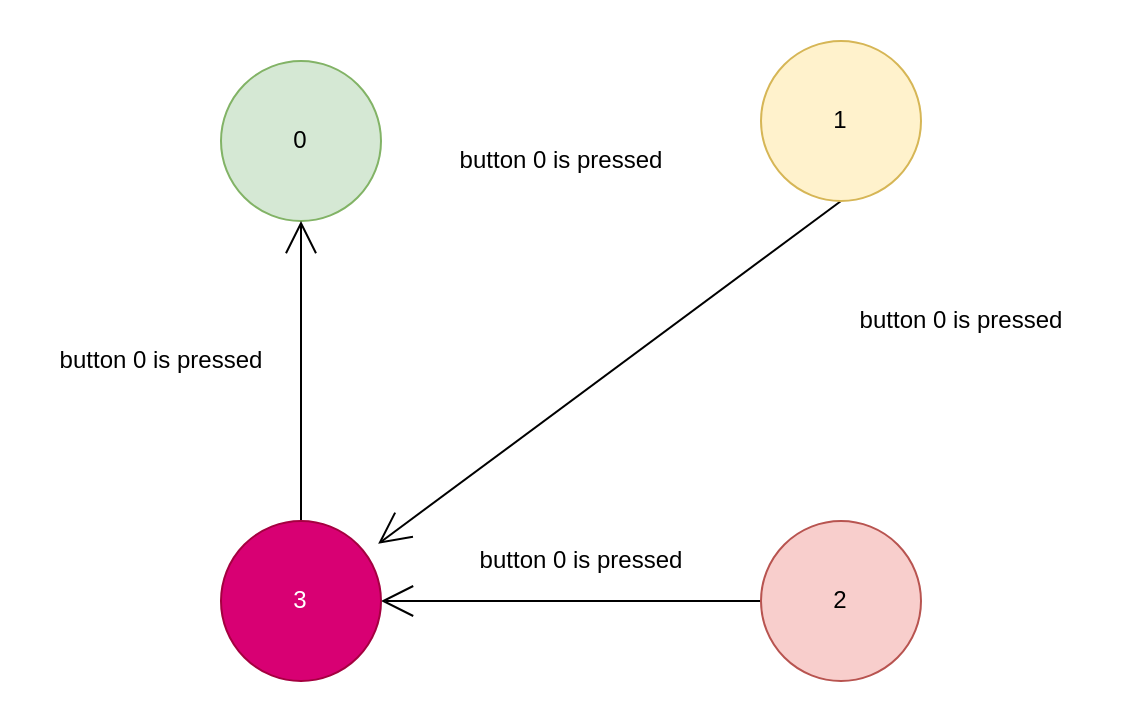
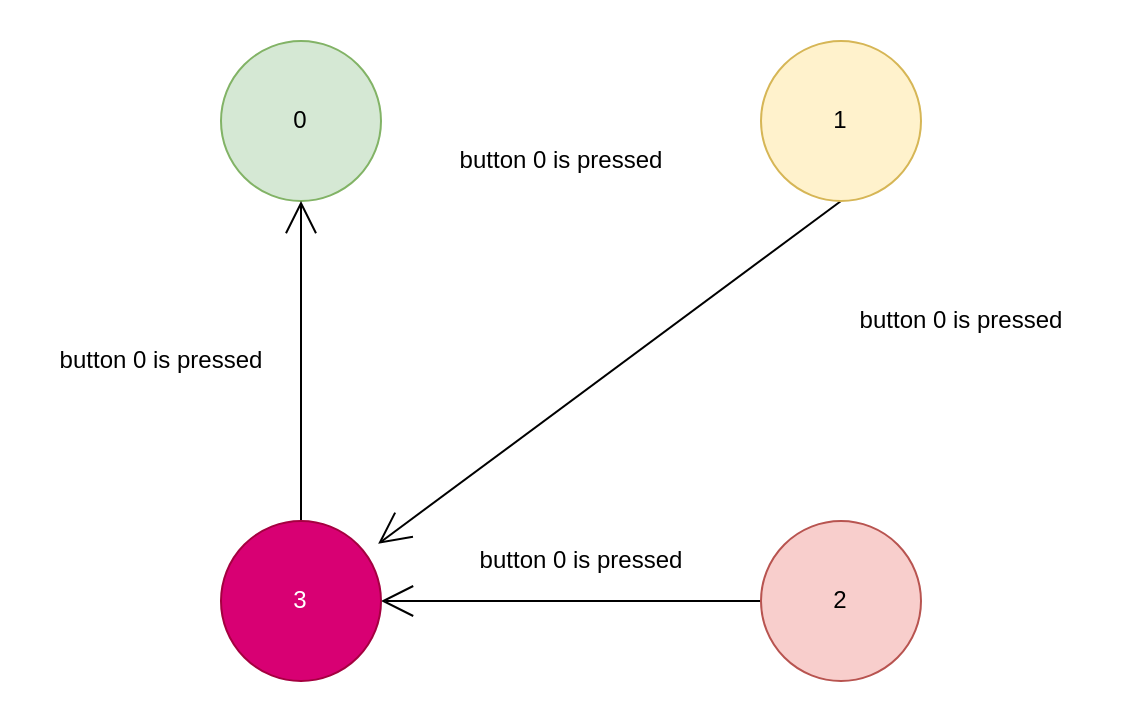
(301, 141) -> (301, 121)
